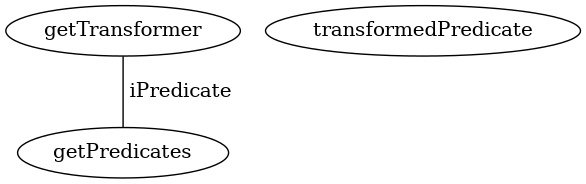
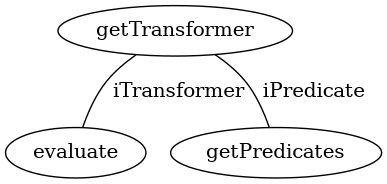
(423, 31) -> none
none -> (76, 153)
